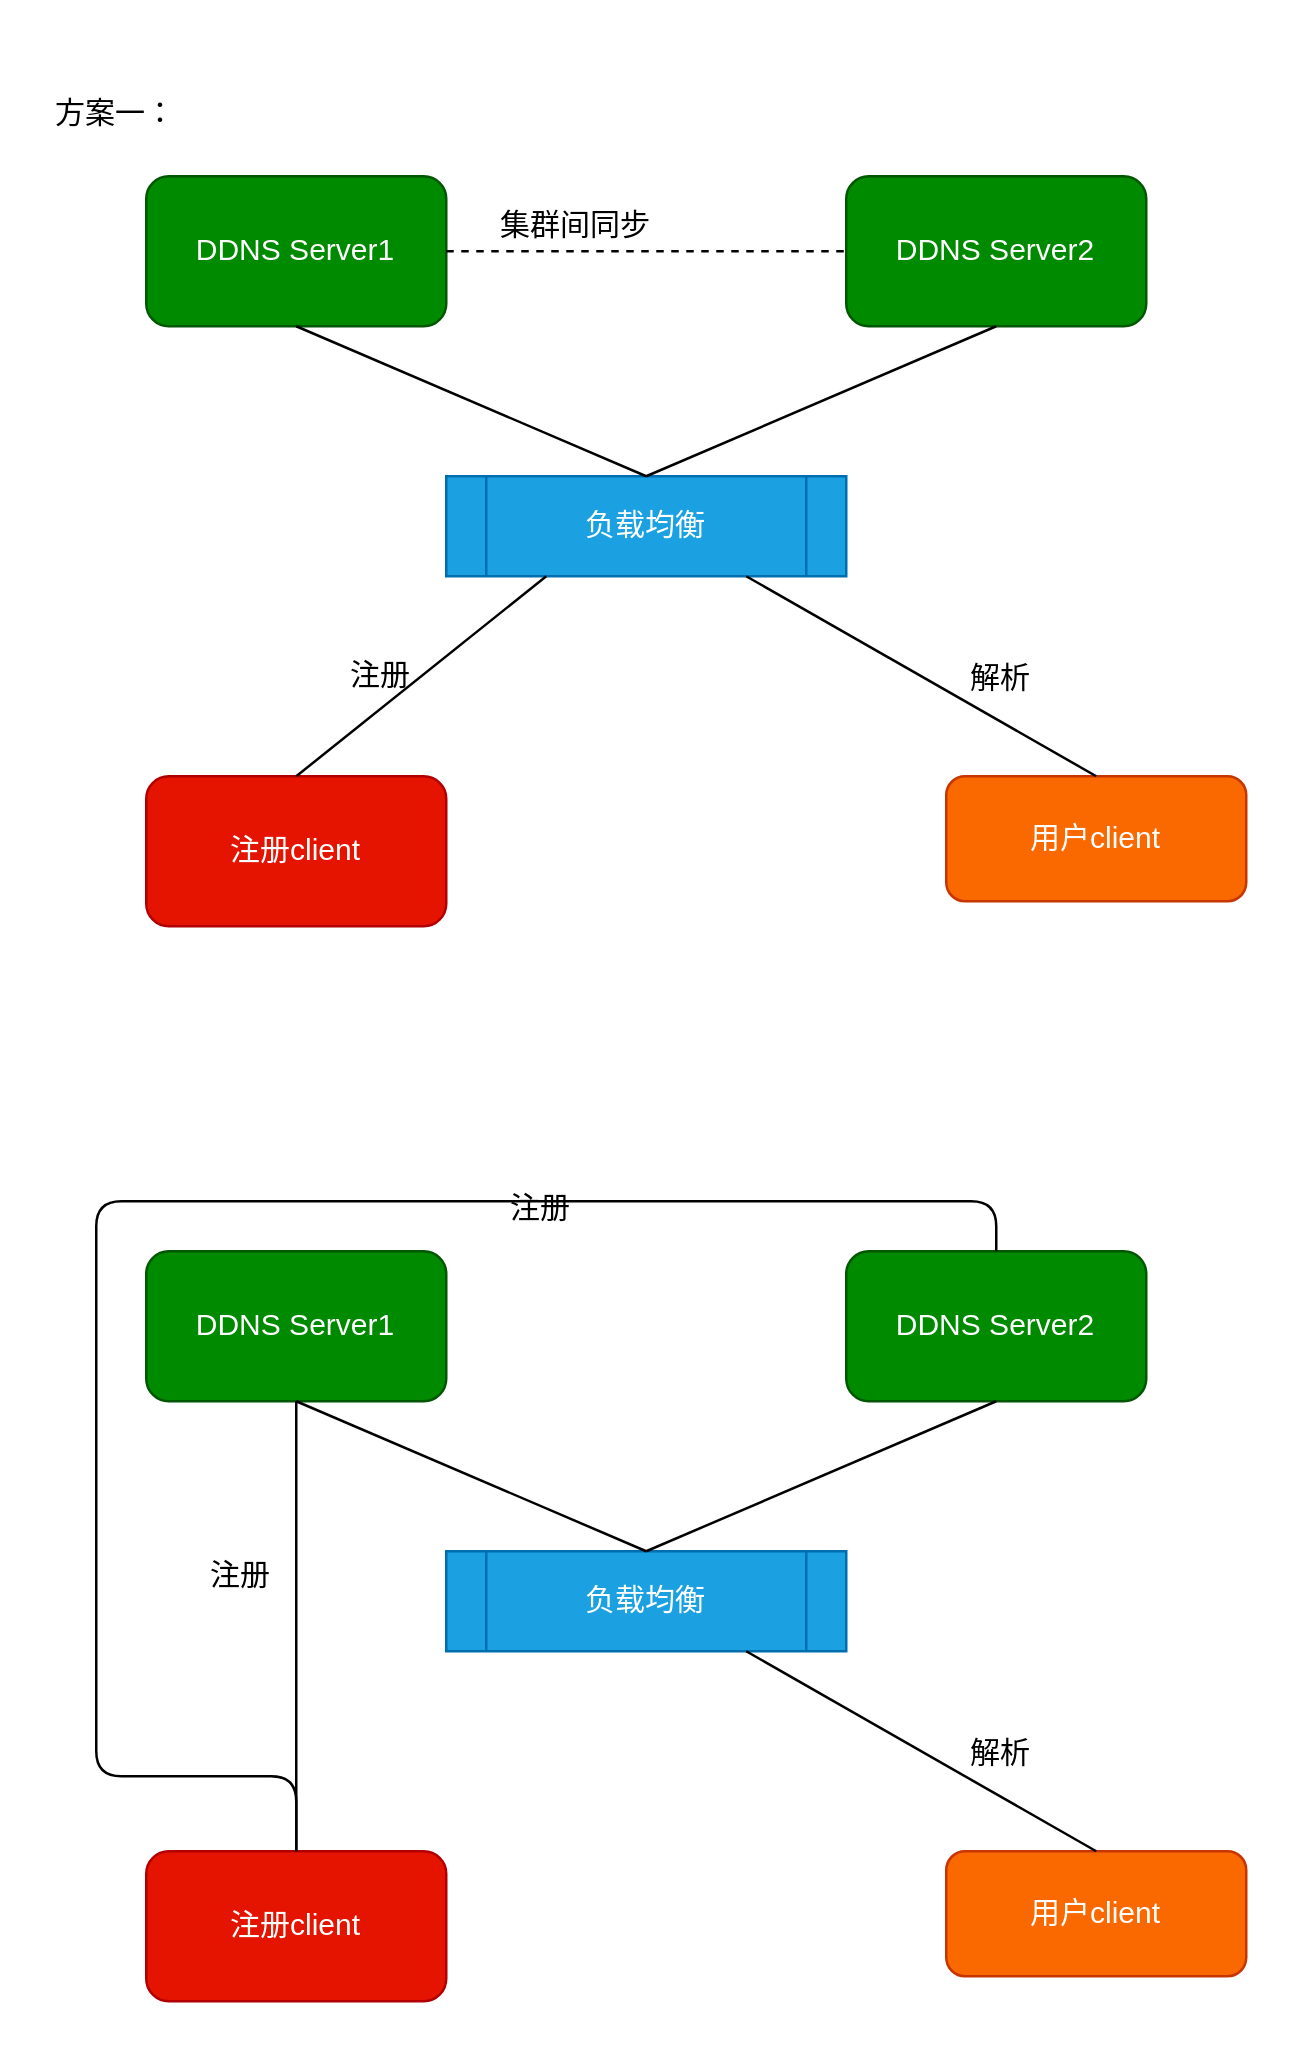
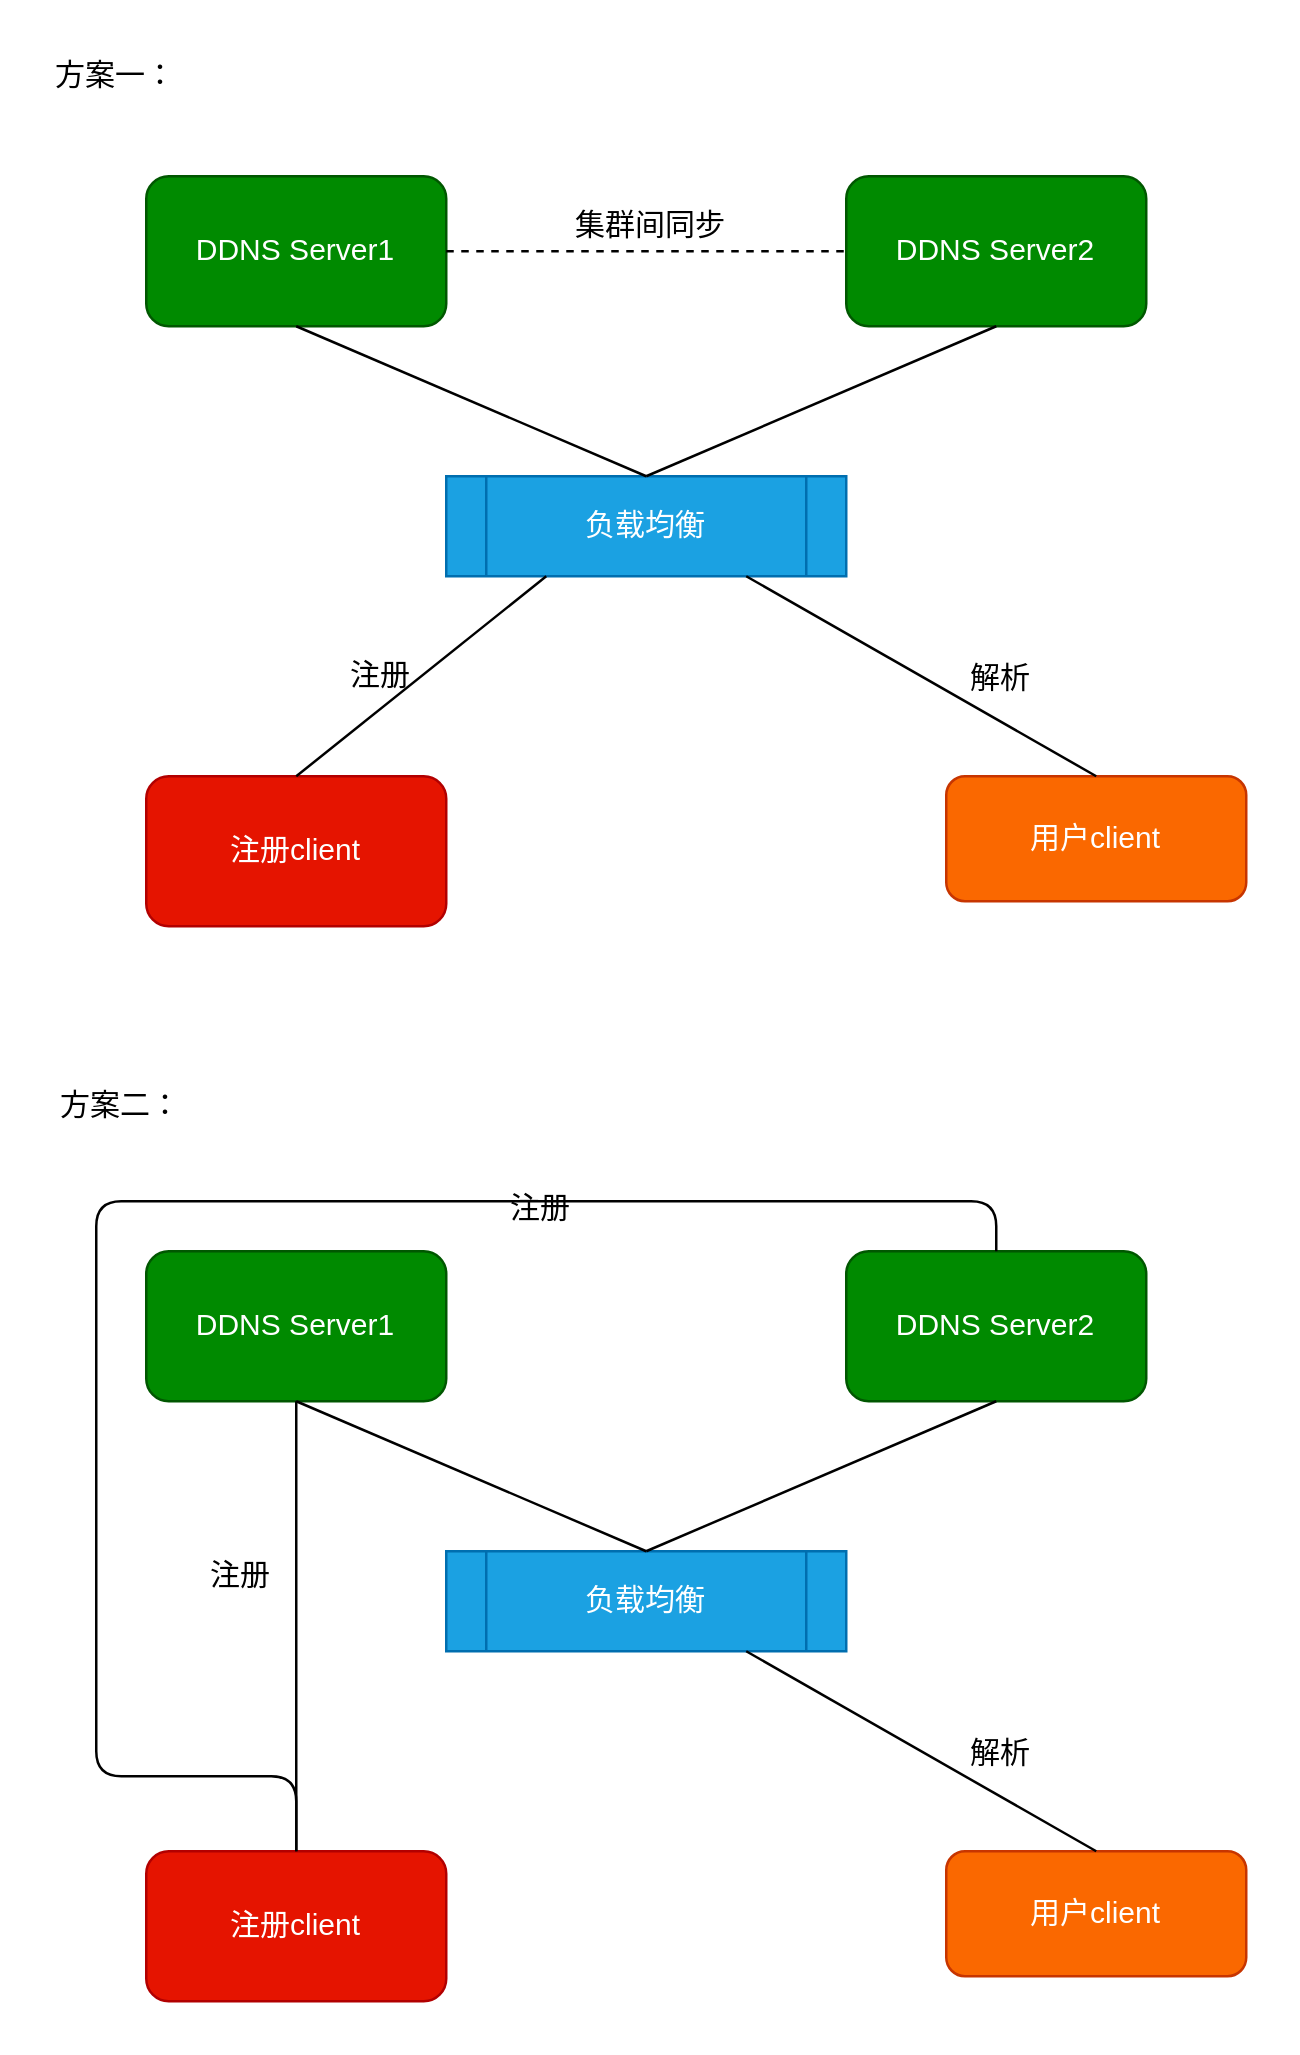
(126, 114) -> (126, 76)
(596, 226) -> (671, 226)
none -> (131, 1106)
